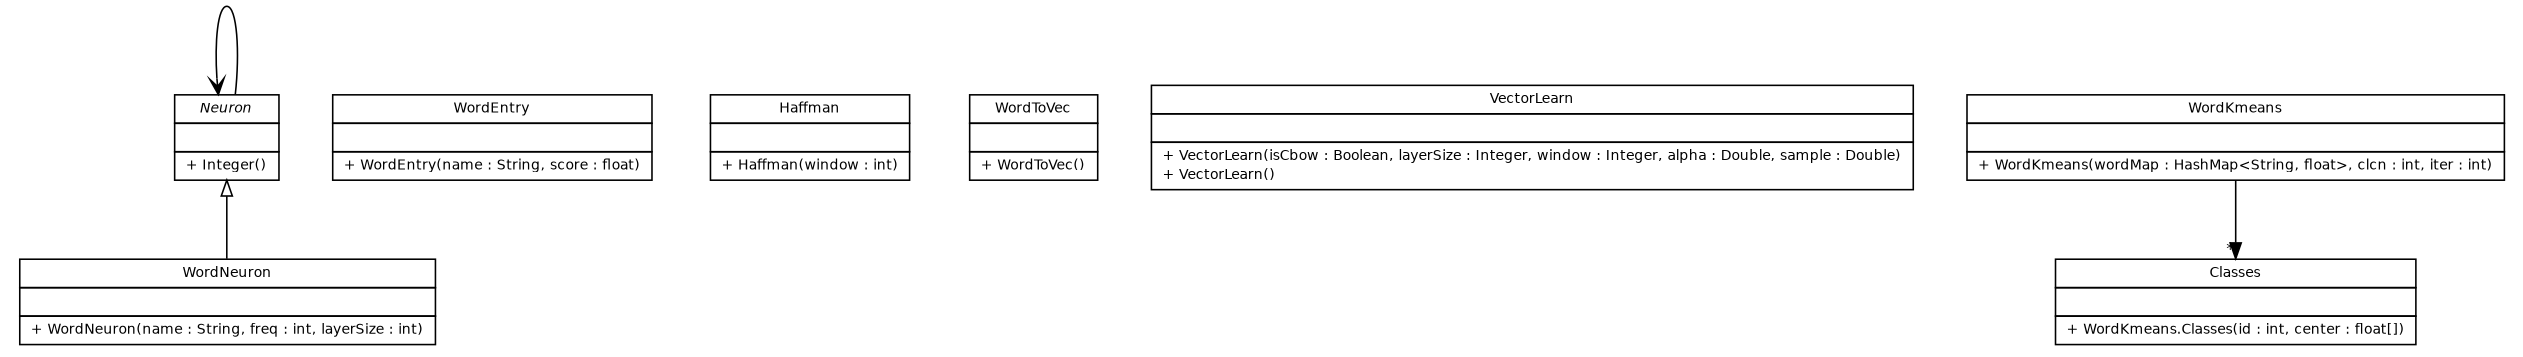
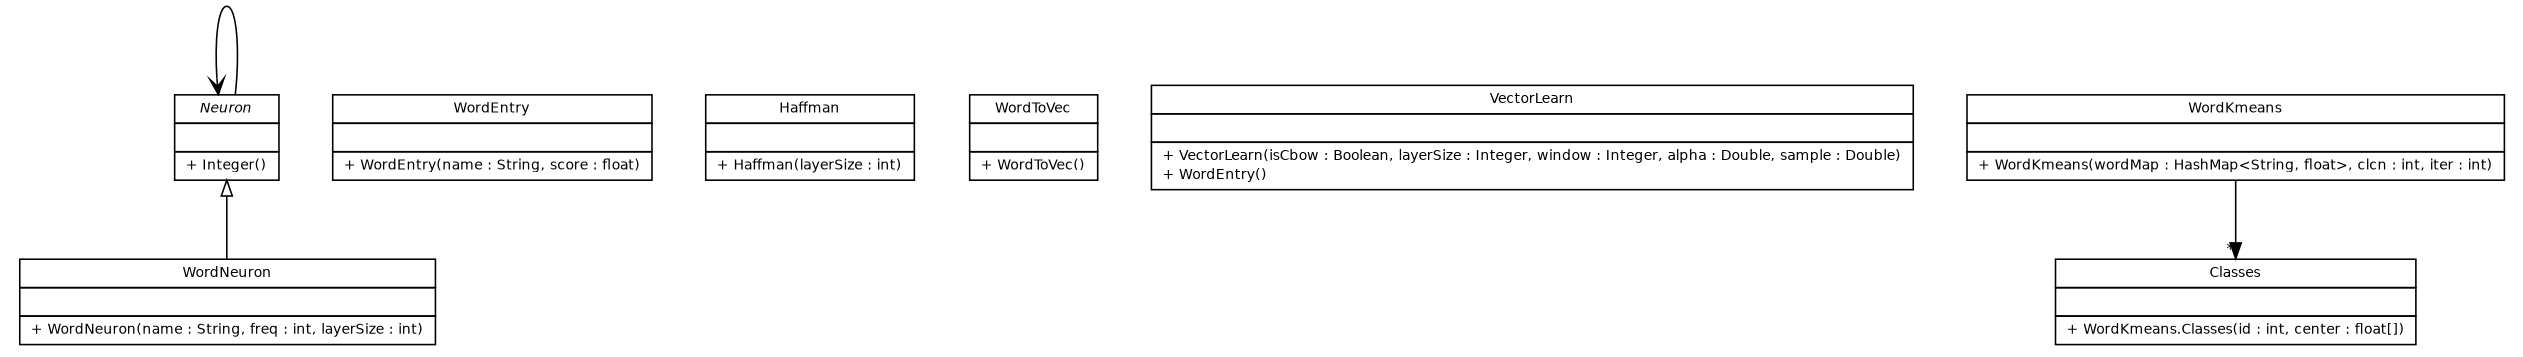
(810, 165) -> (810, 165)
(1219, 175) -> (1215, 175)
